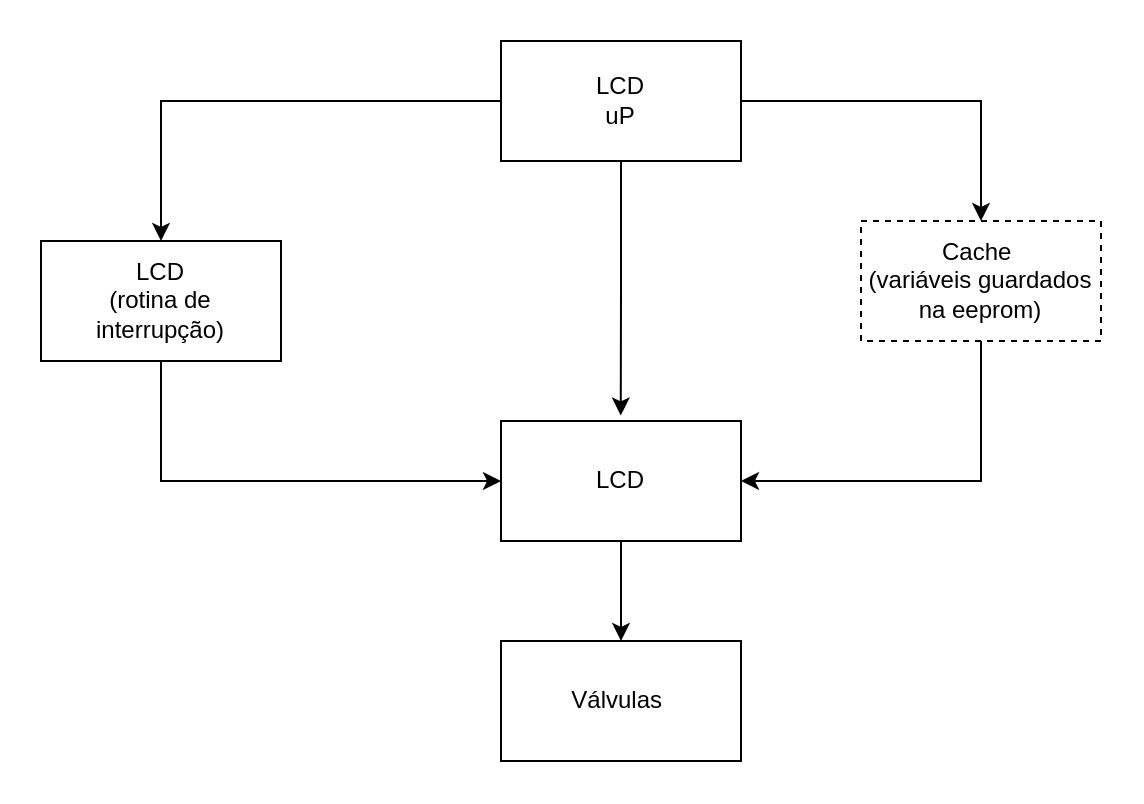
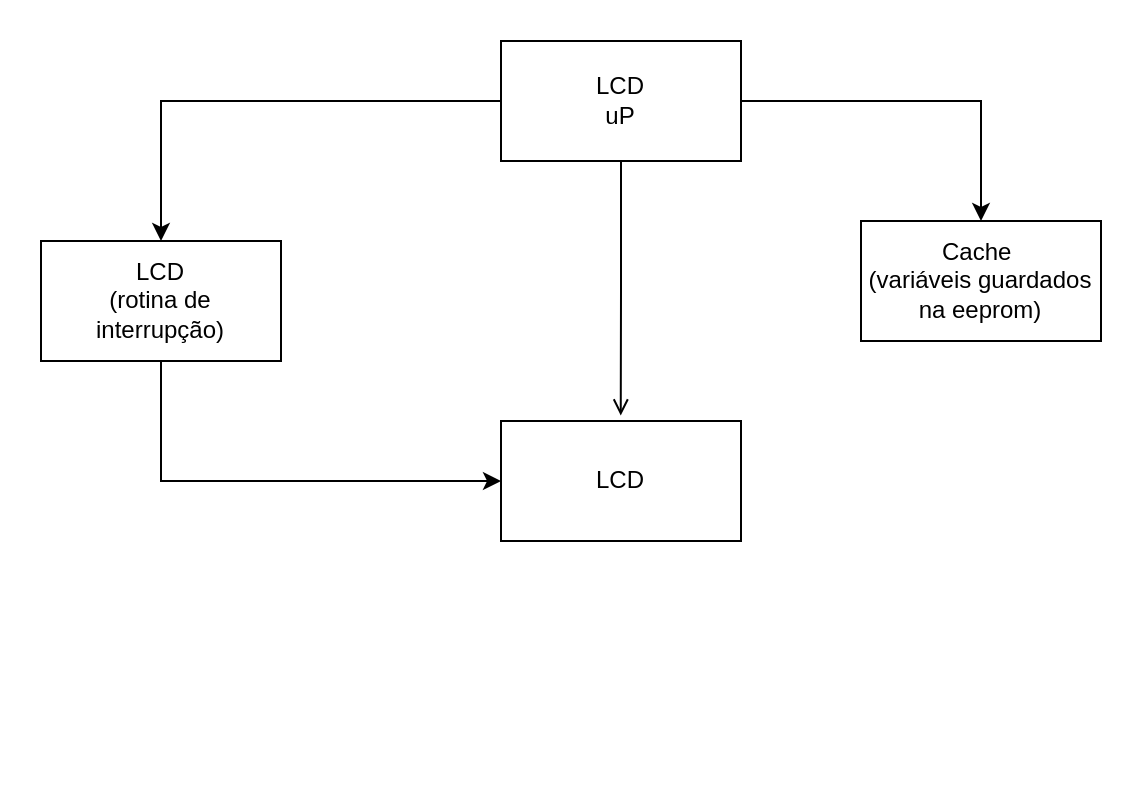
(981, 281) -> (981, 281)
(621, 400) -> (621, 403)
(938, 481) -> none
(621, 584) -> none
(621, 701) -> none
